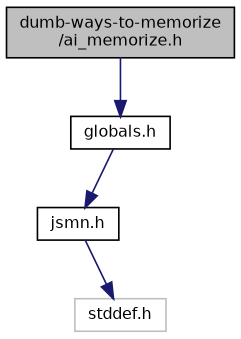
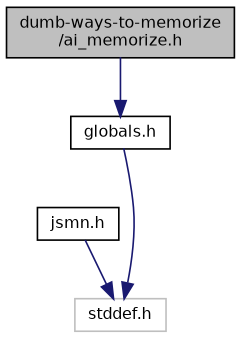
(103, 171) -> (134, 215)
